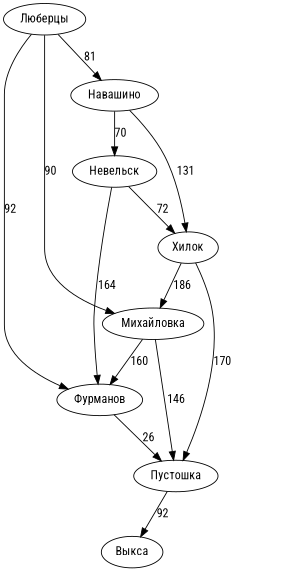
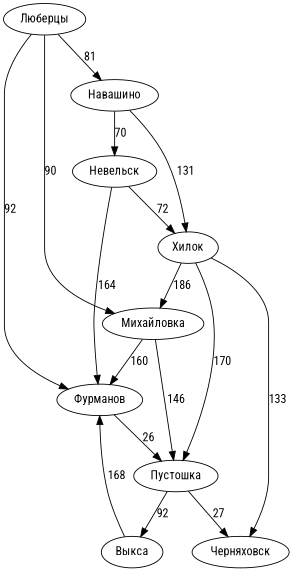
none -> (106, 482)
none -> (241, 552)
